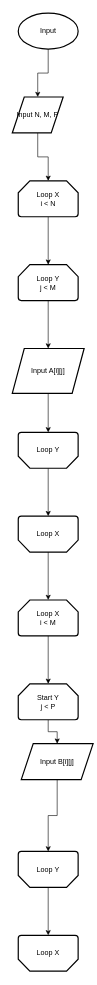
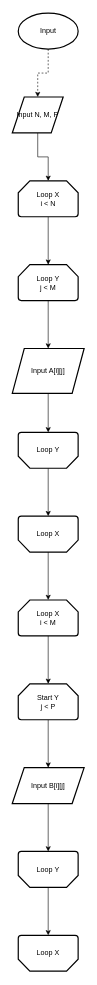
(45, 72) -> (45, 72)
(57, 762) -> (48, 786)
